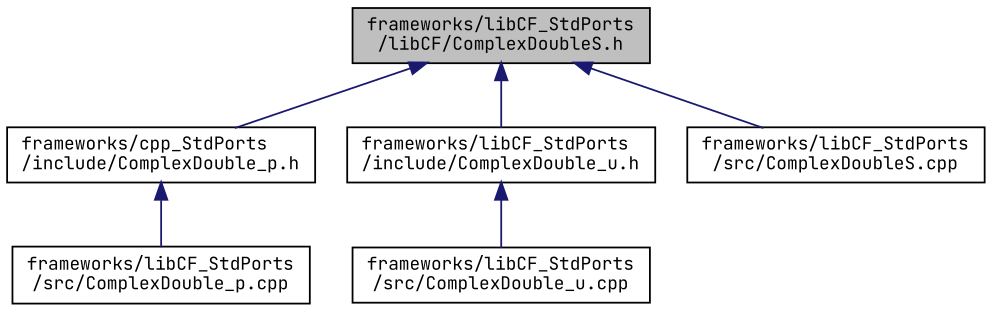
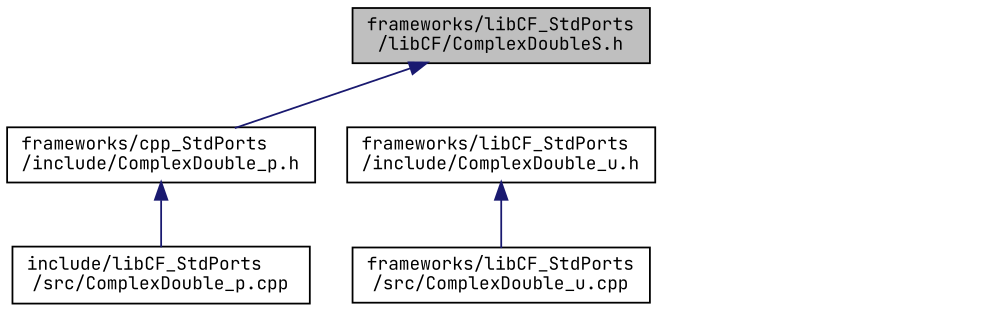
(501, 104) -> none
(836, 155) -> none
(161, 275) -> (161, 275)
